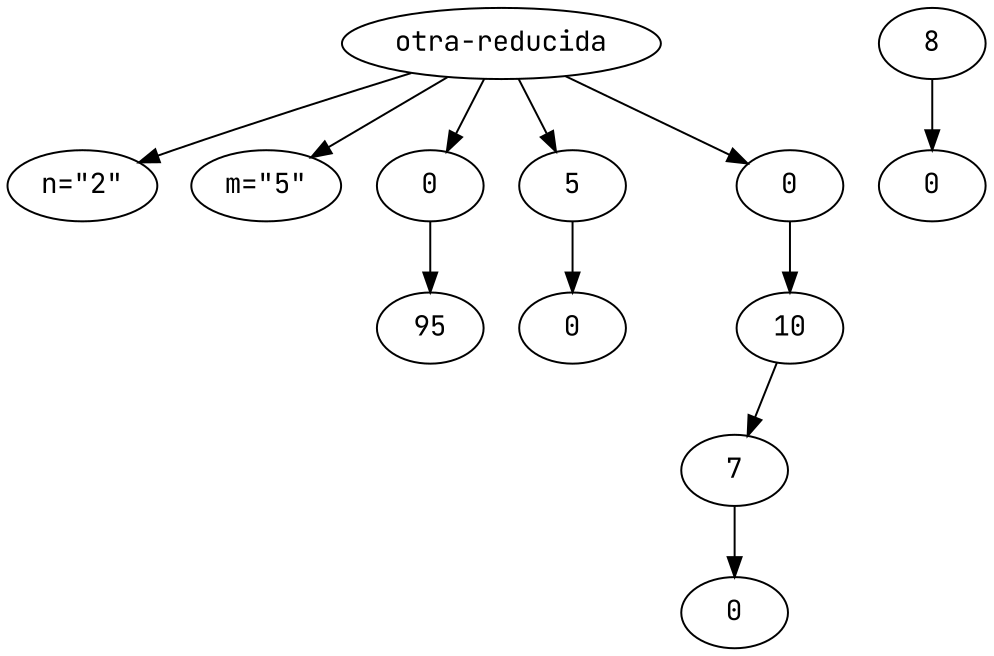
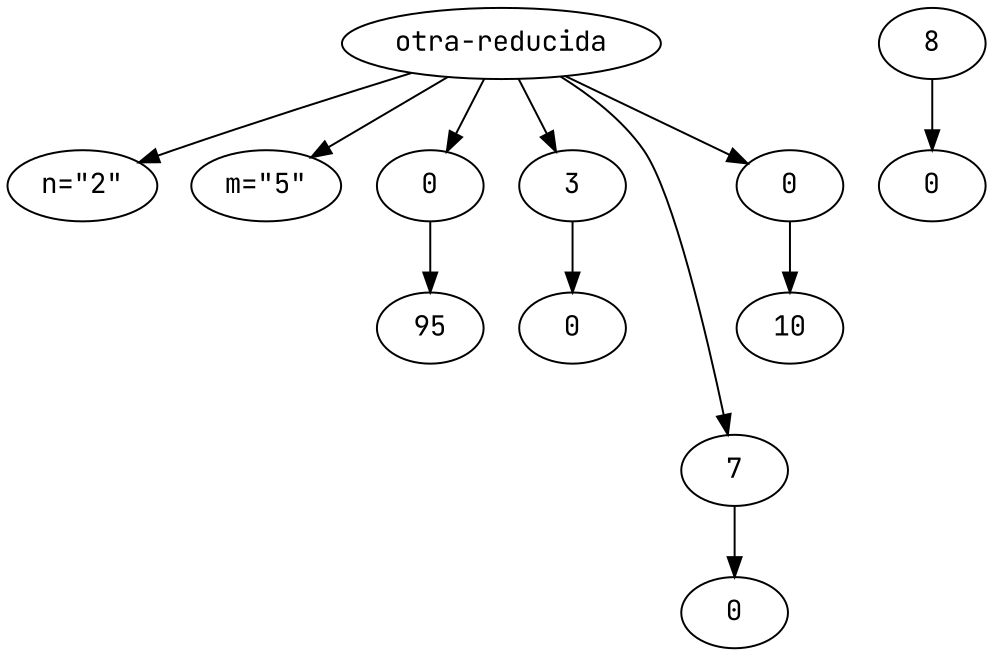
(573, 186) -> (573, 186)
(766, 390) -> (676, 227)
